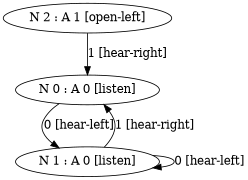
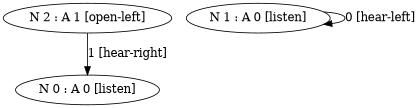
(43, 122) -> none
(115, 130) -> none
